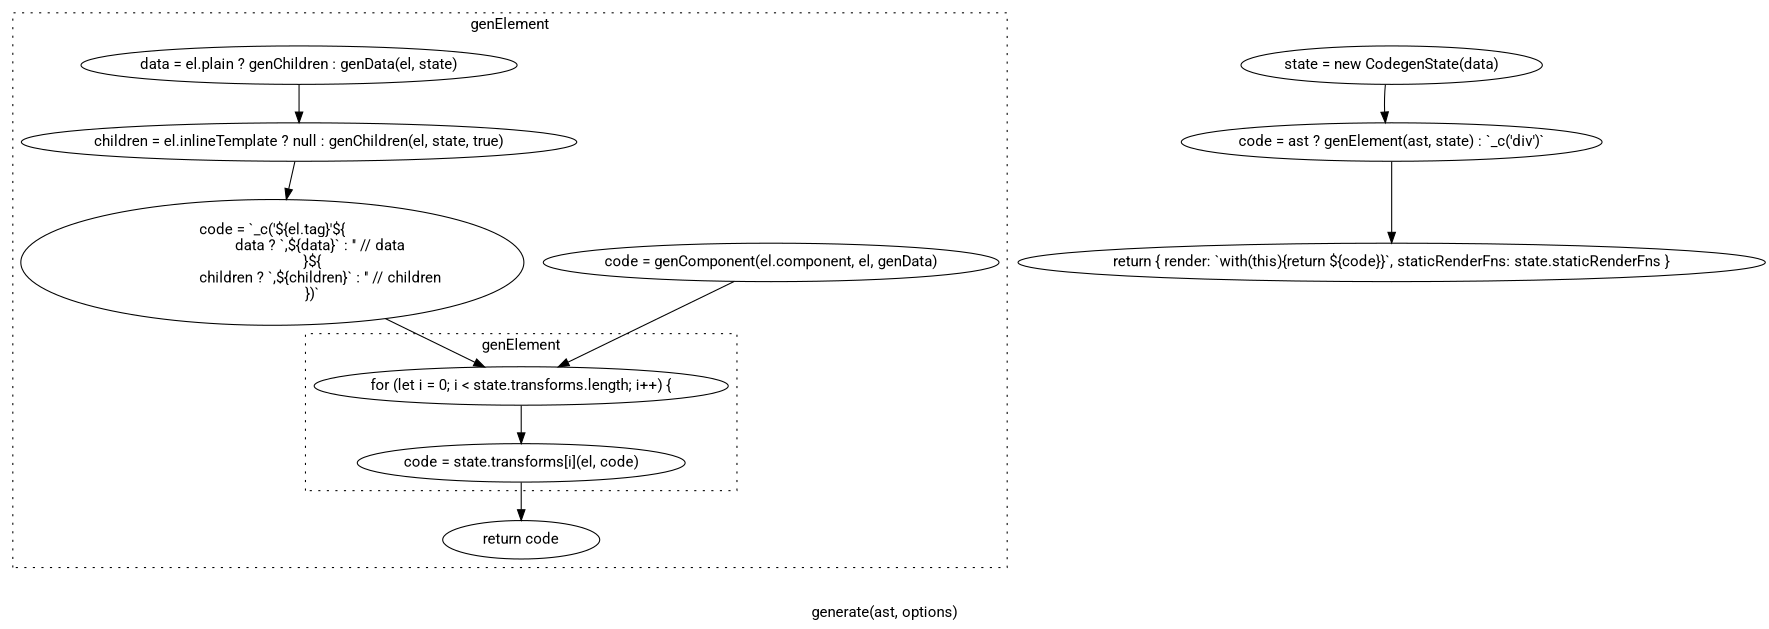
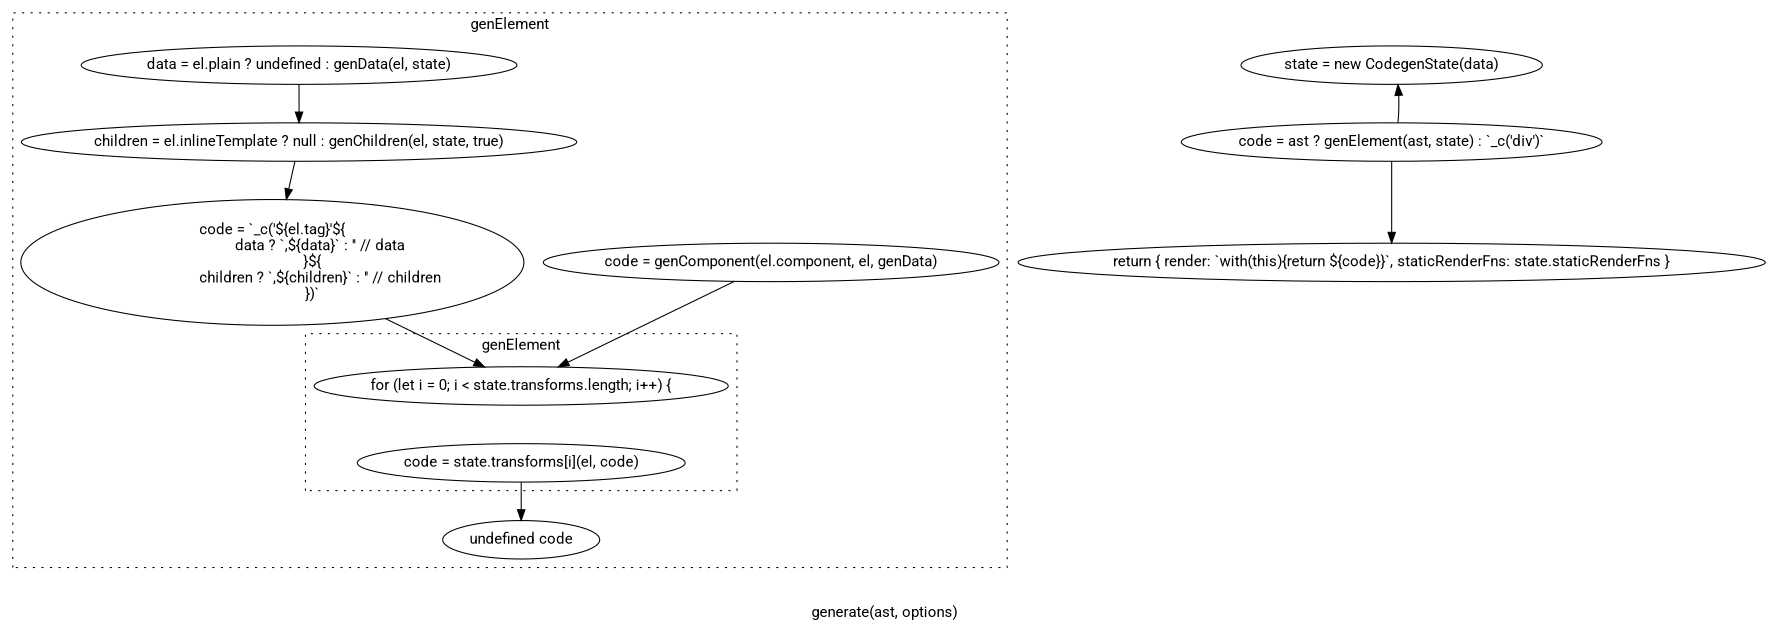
(299, 65) -> (299, 65)
(1385, 98) -> (1399, 109)
(521, 419) -> none
(521, 540) -> (521, 540)
